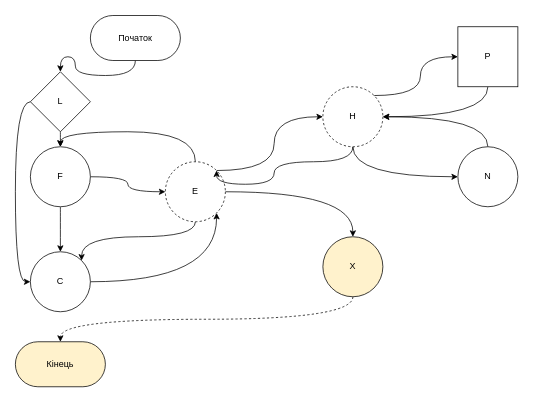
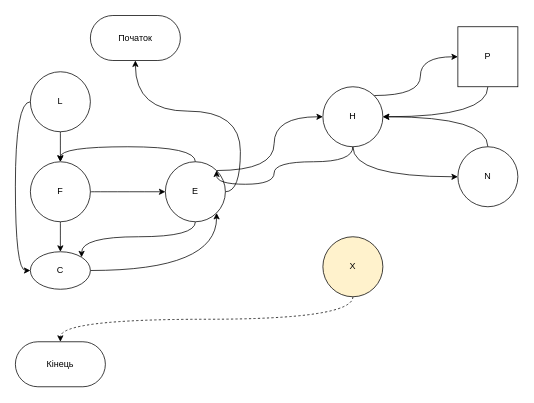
(97, 75) -> none
(60, 102) -> (60, 102)
(353, 117) -> (353, 117)
(60, 177) -> (60, 192)
(195, 192) -> (195, 192)
(306, 198) -> (209, 113)
(60, 282) -> (60, 270)
(60, 364) -> (60, 364)
